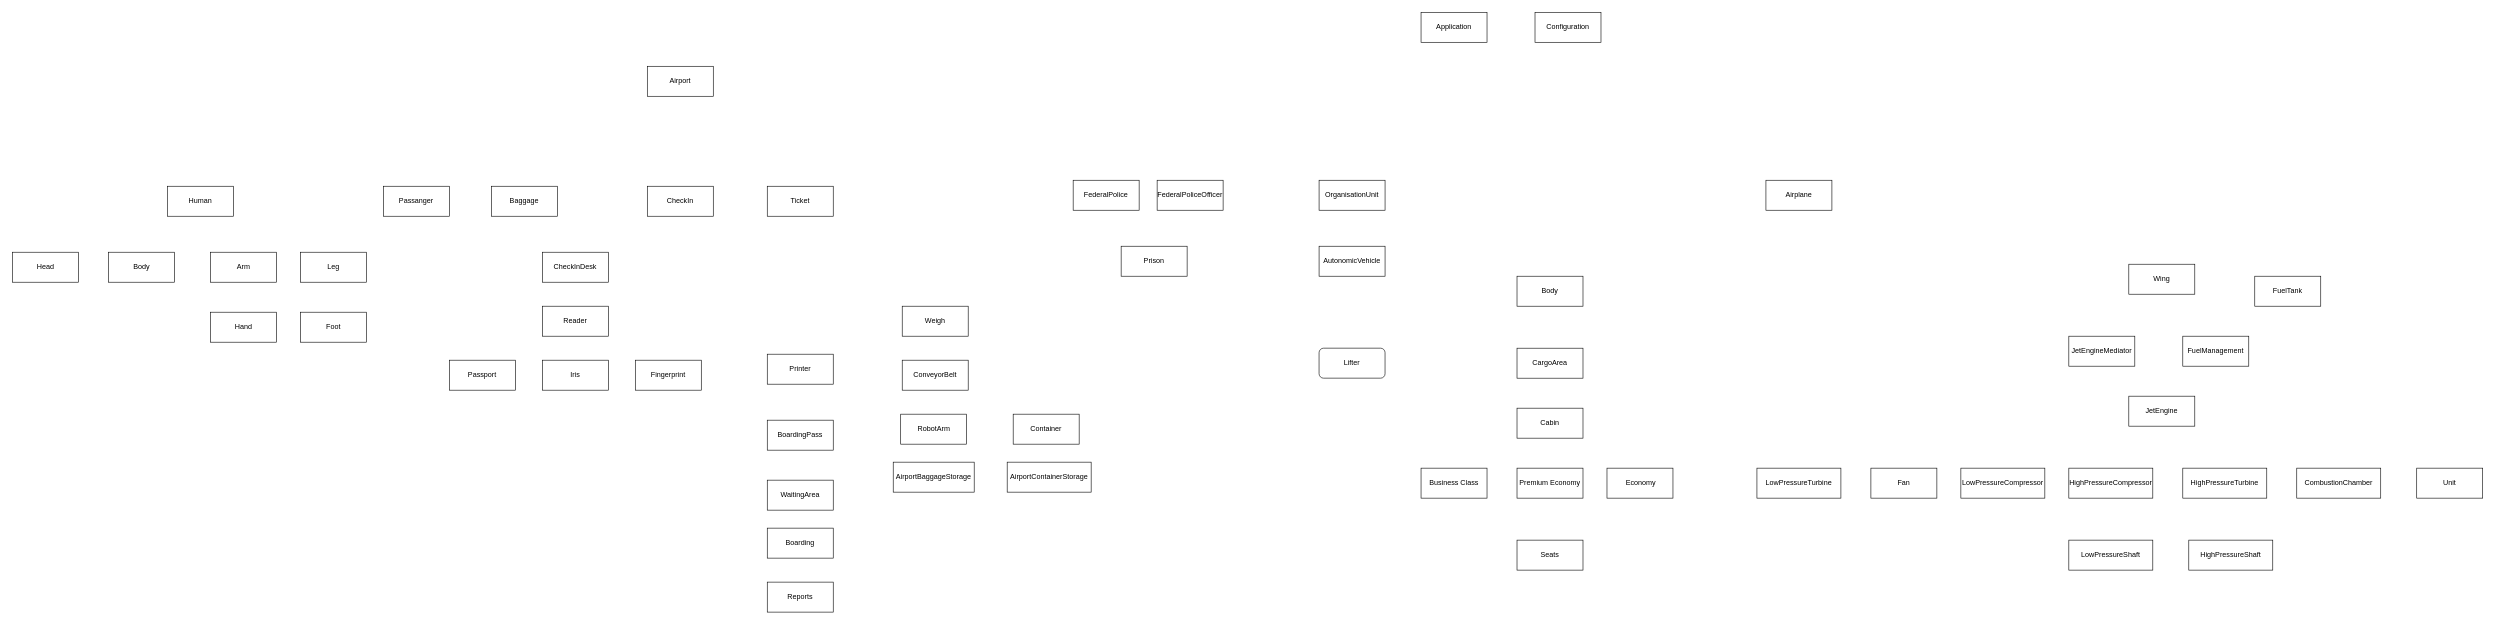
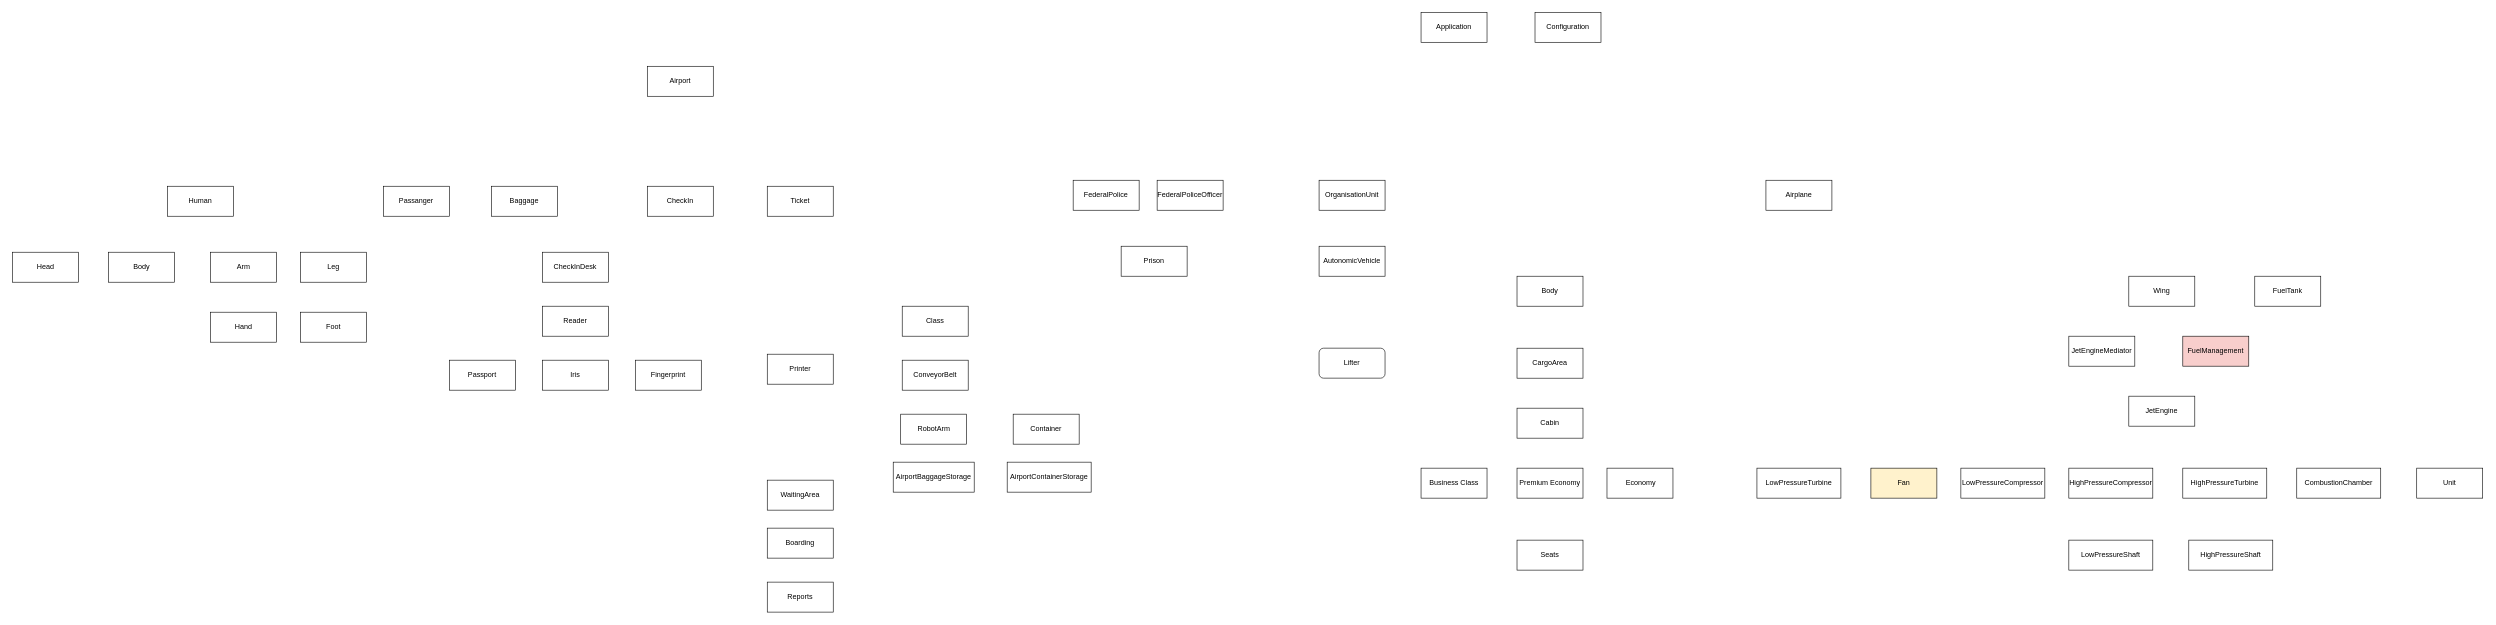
(2162, 279) -> (2162, 291)
(935, 321) -> (935, 321)
(2216, 351) -> (2216, 351)
(800, 435) -> none
(1904, 483) -> (1904, 483)
